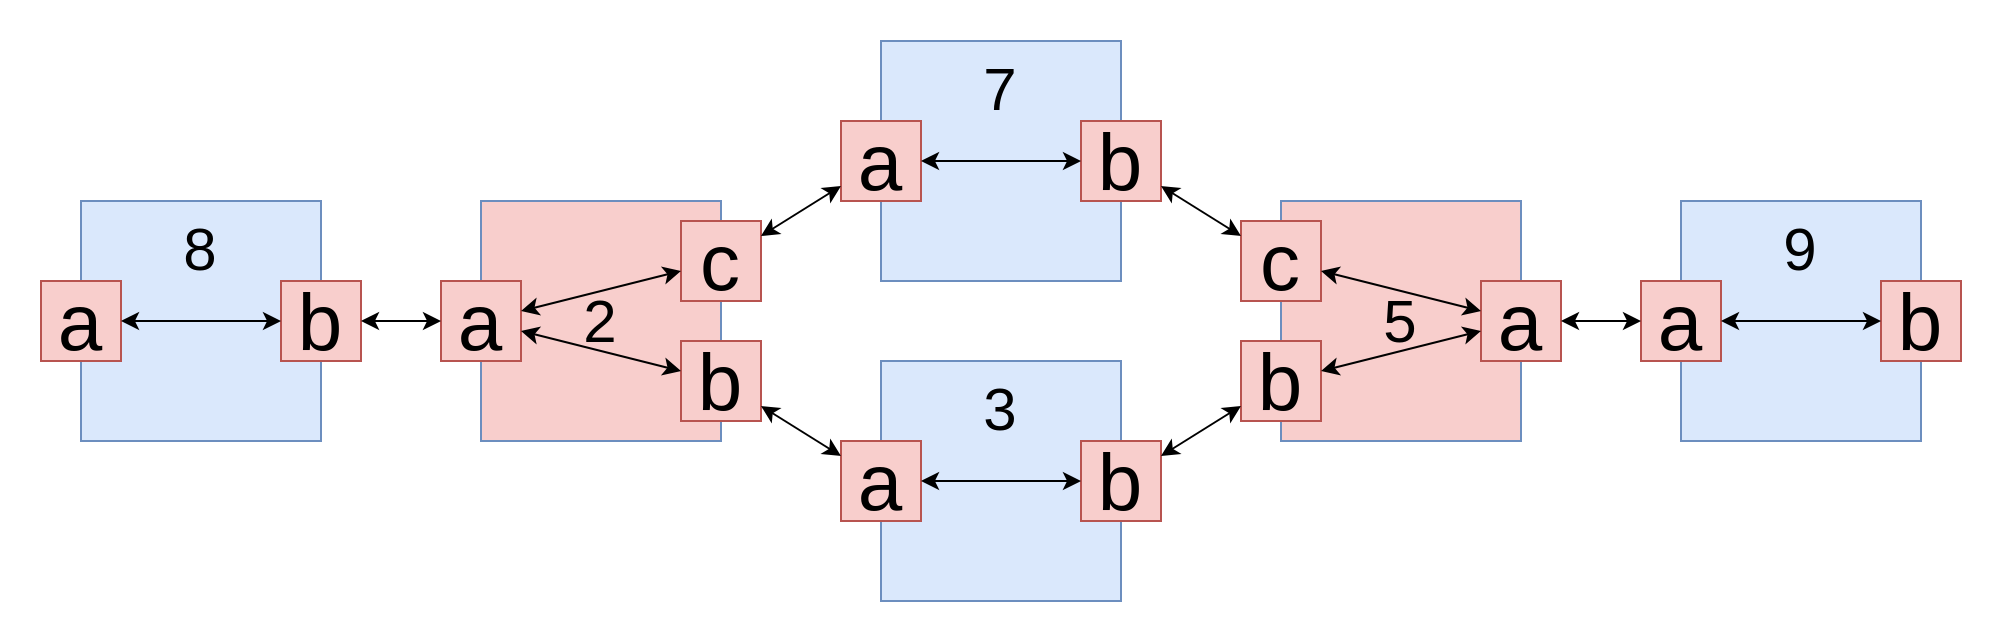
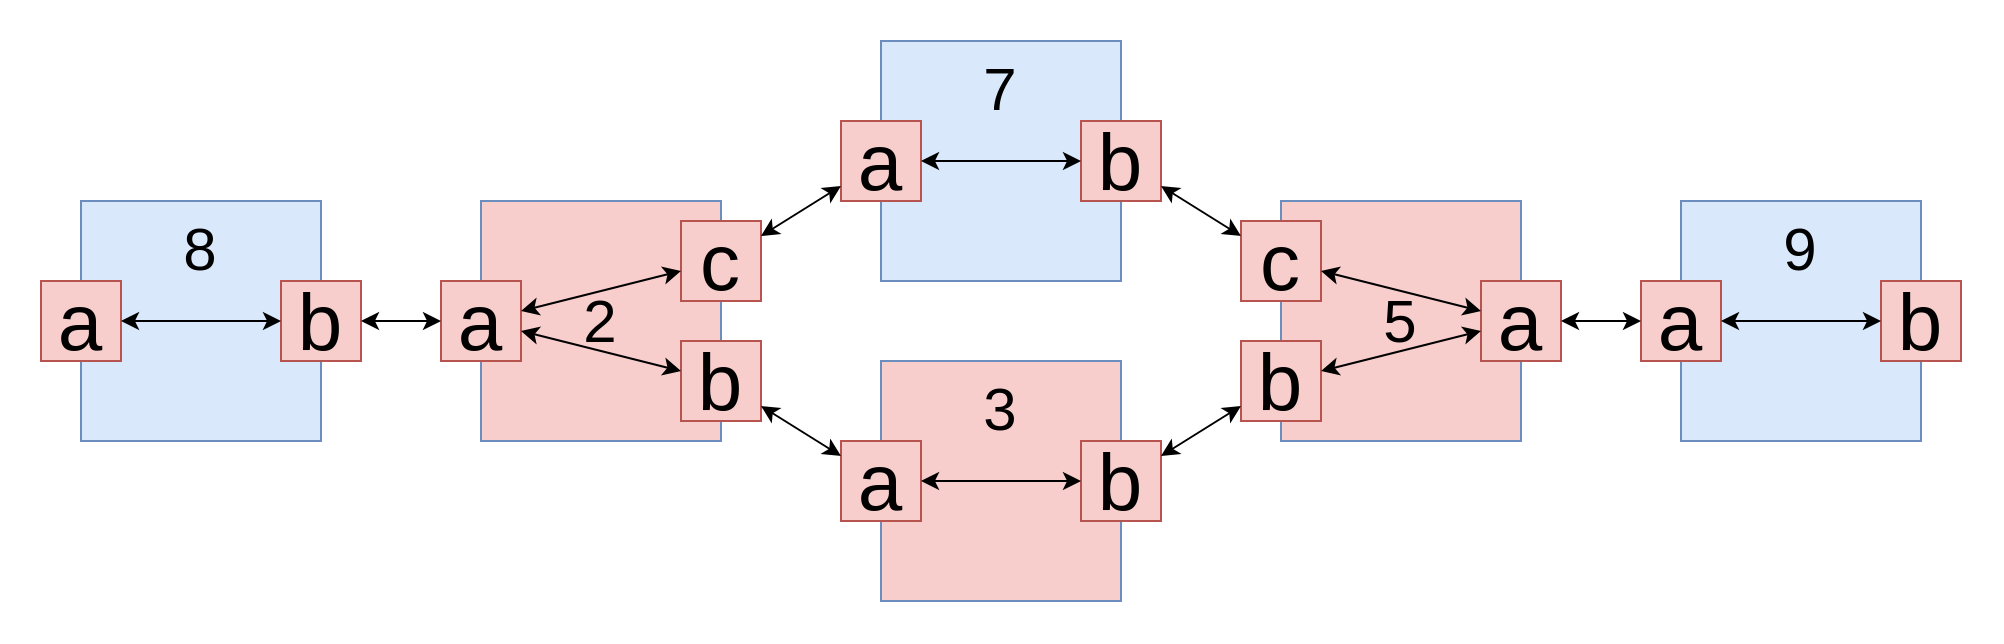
(1001, 481) -> (1001, 481)
